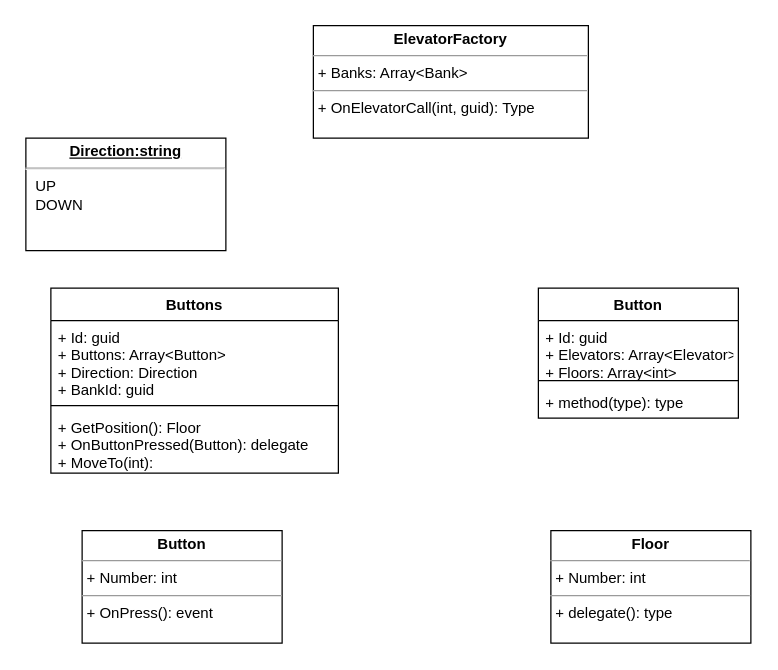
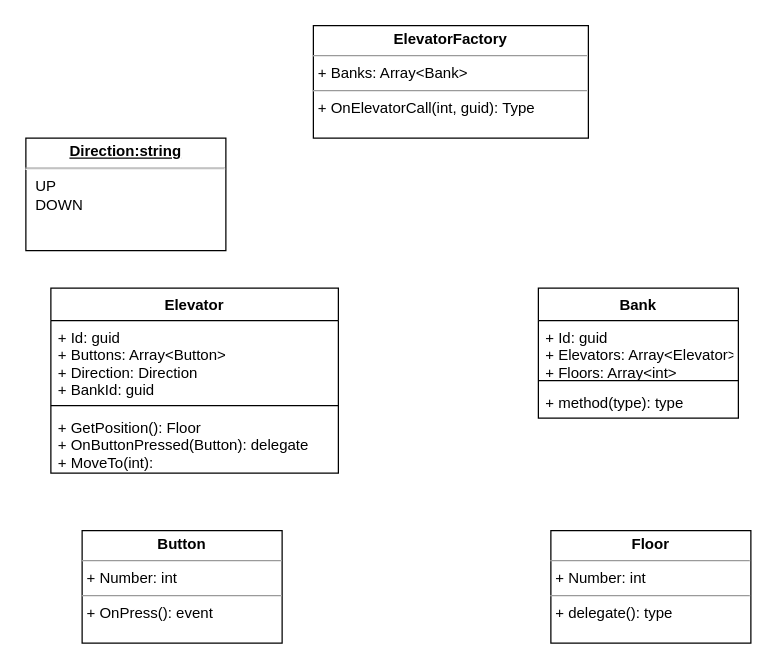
(194, 305) -> (194, 305)
(638, 305) -> (638, 305)
